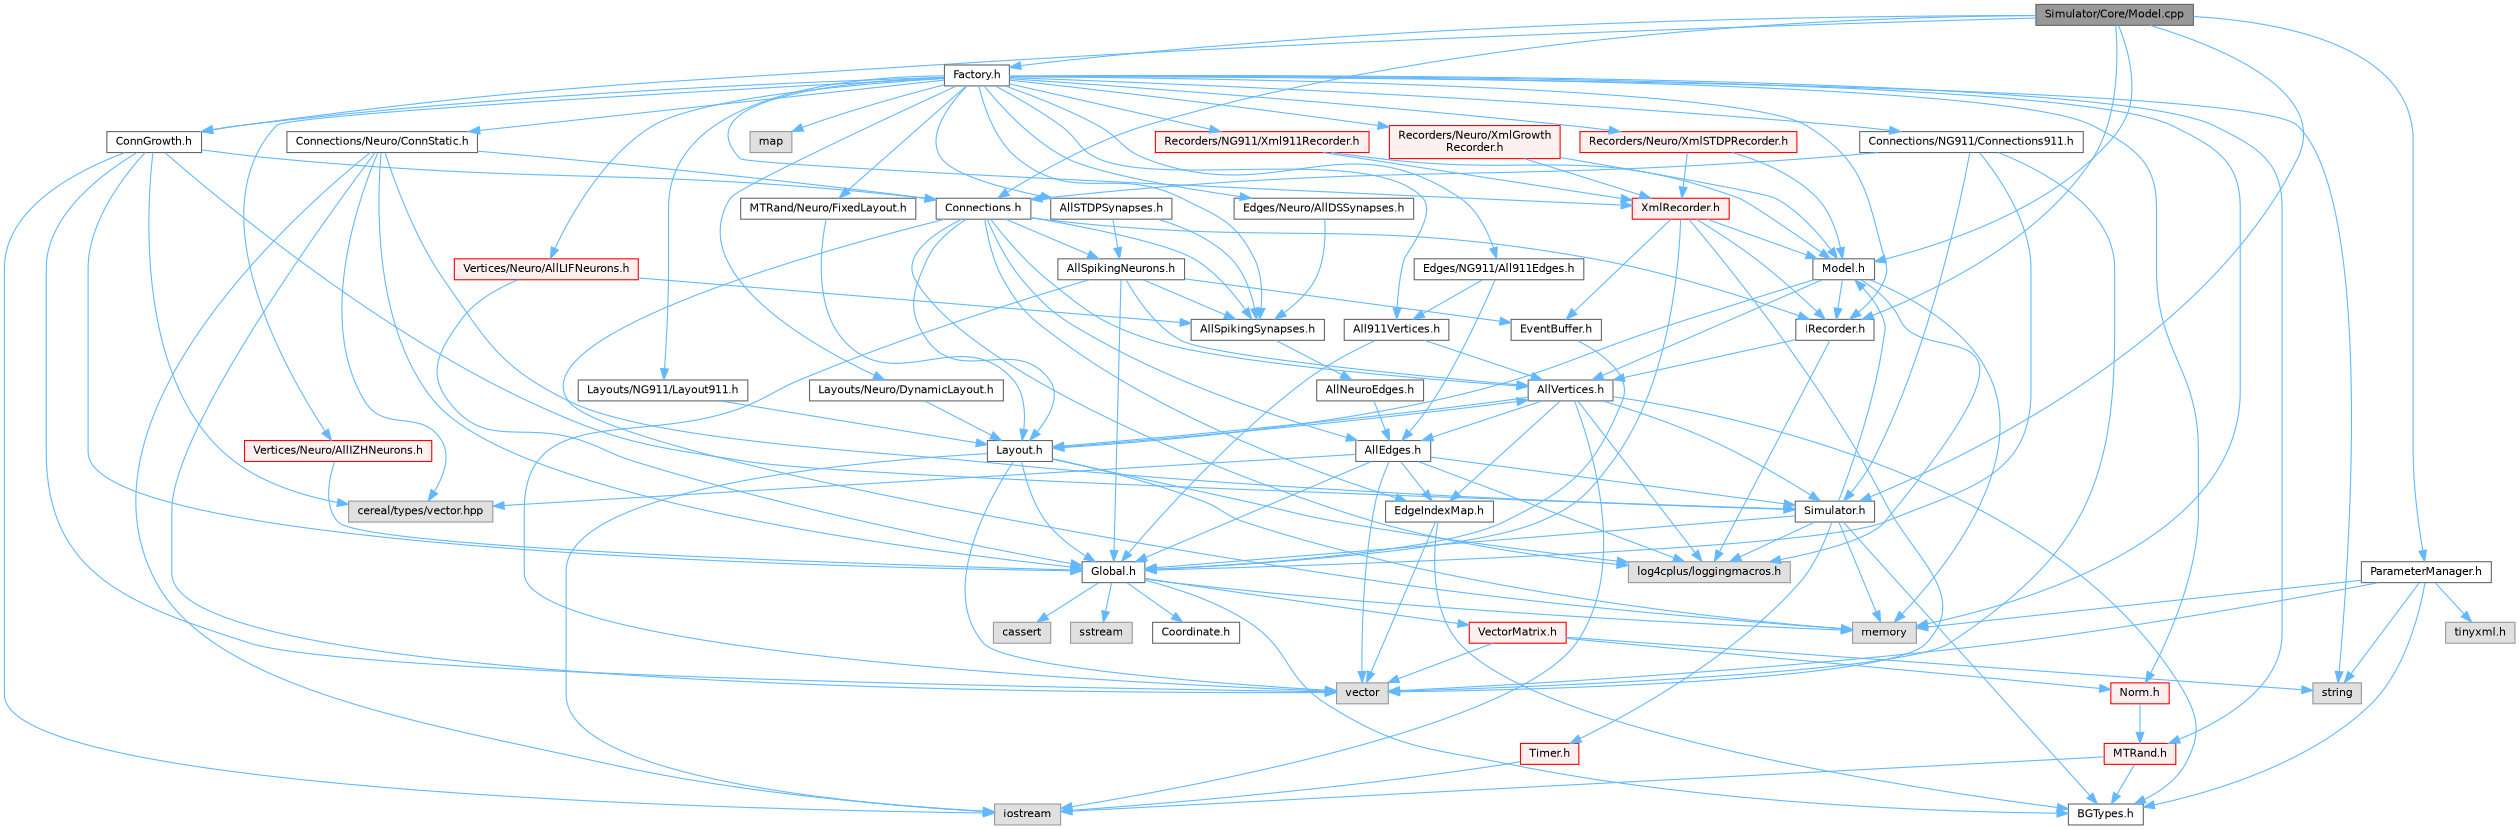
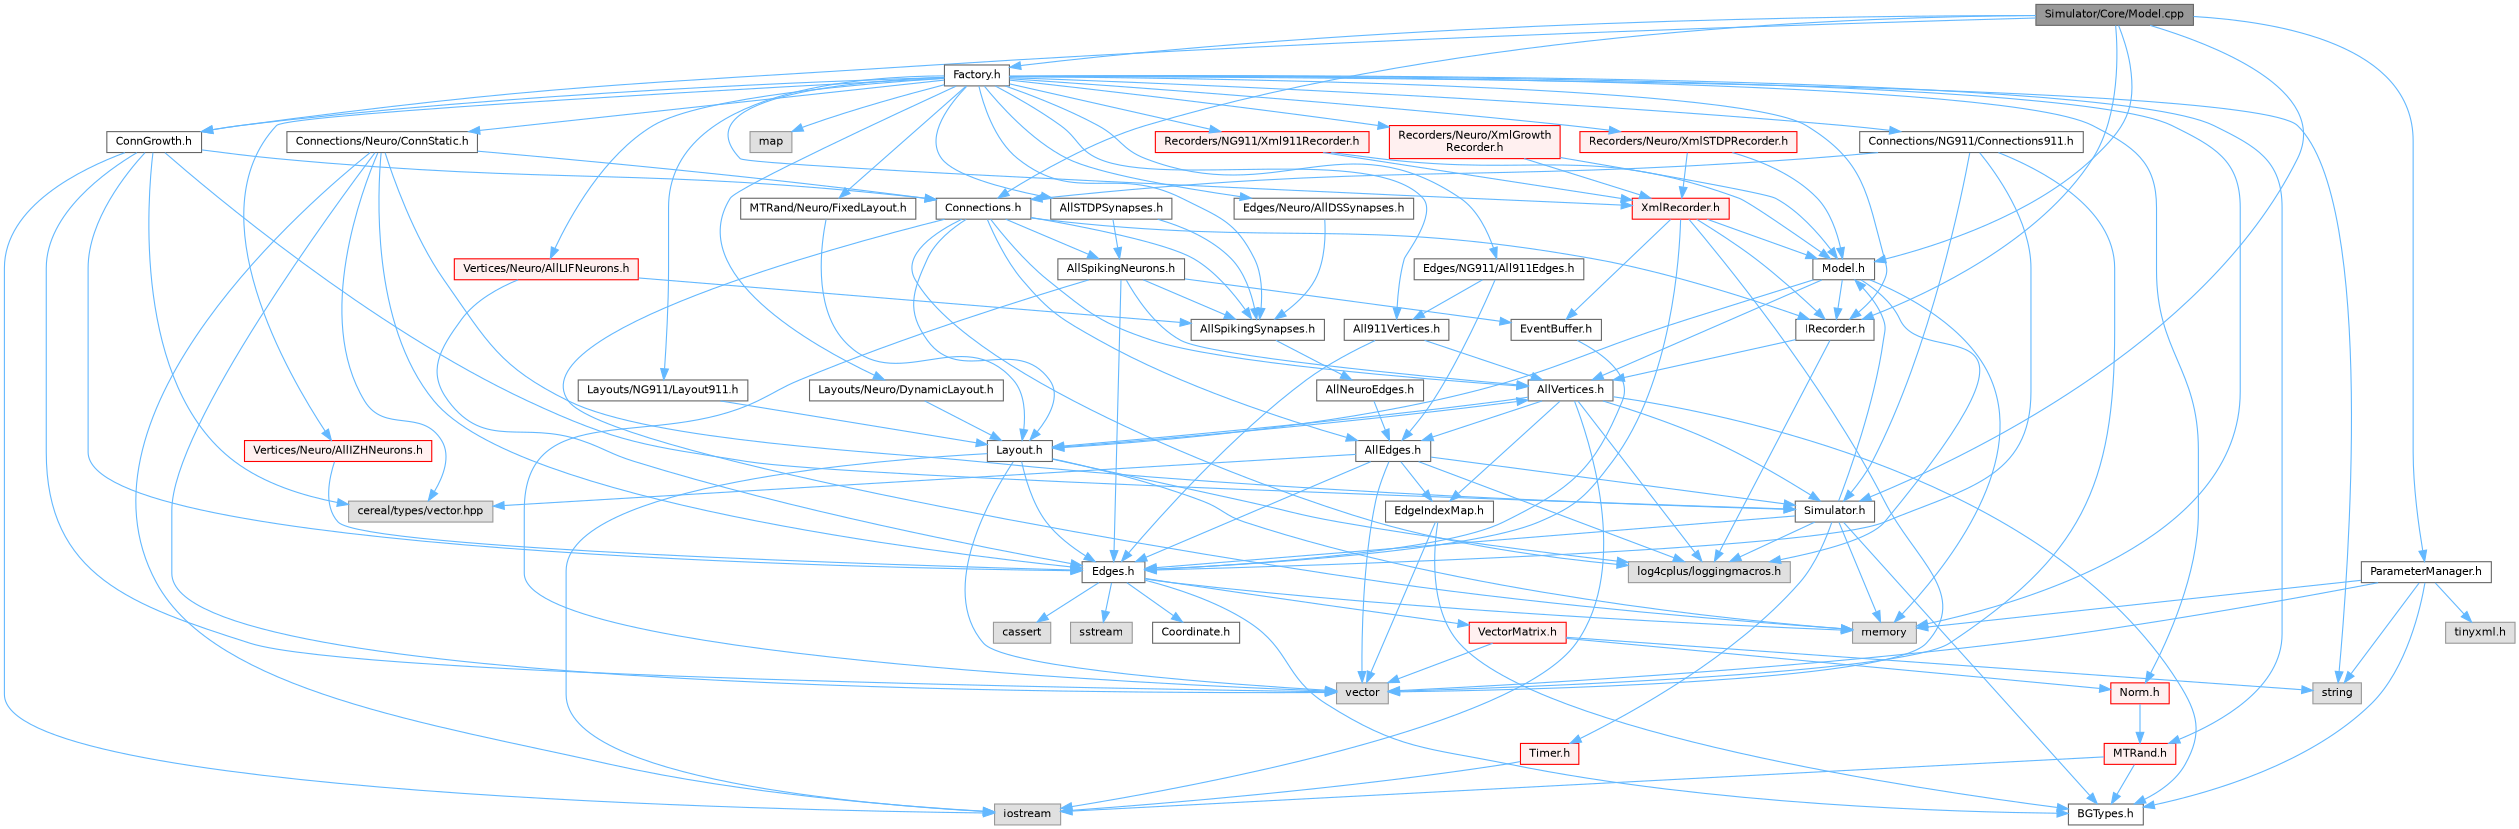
(1156, 399) -> none
(1114, 572) -> (1114, 572)
